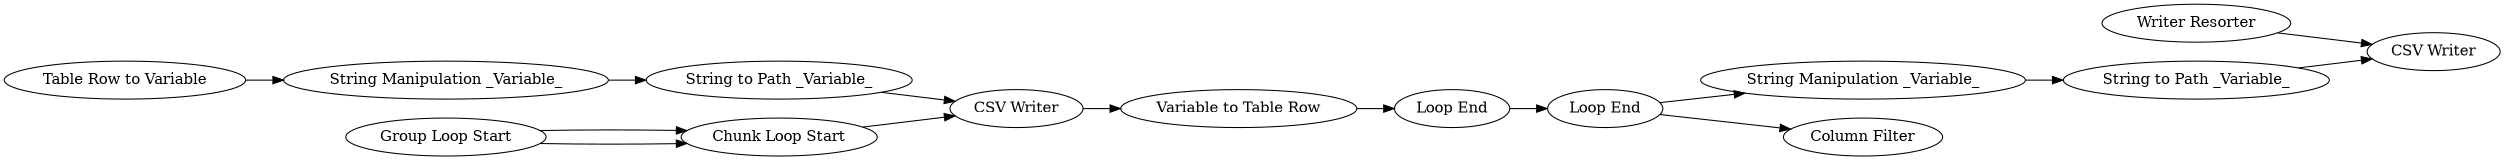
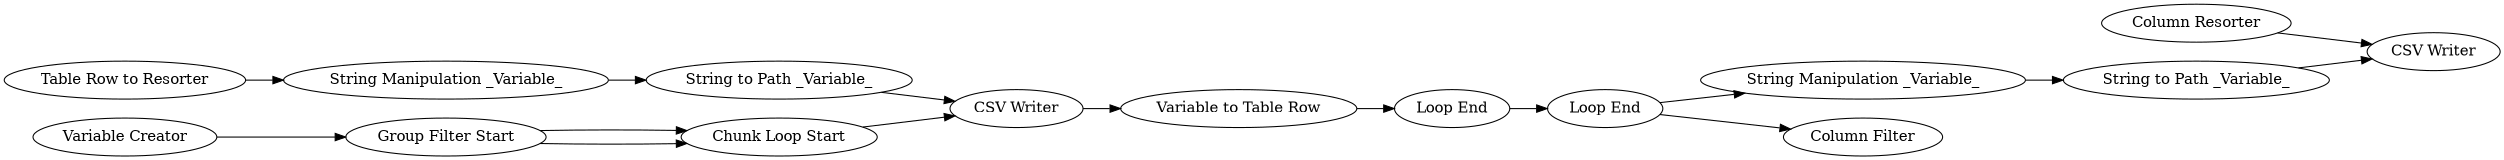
(2196, 23) -> (2196, 23)
(125, 80) -> (125, 80)
none -> (125, 137)
(446, 137) -> (446, 137)
